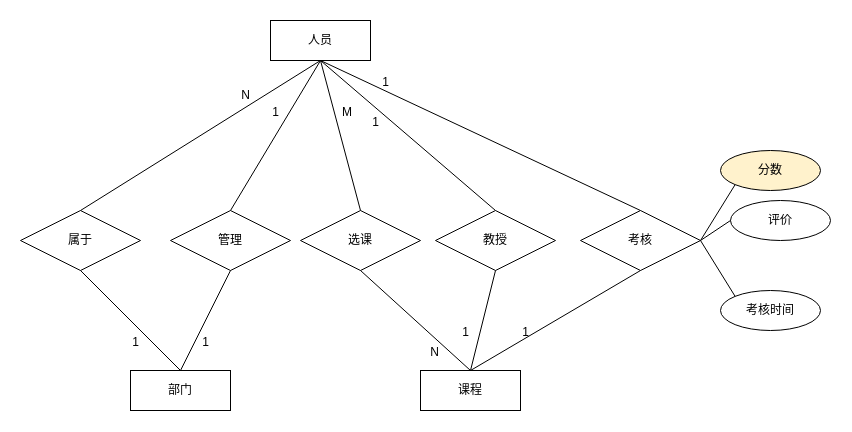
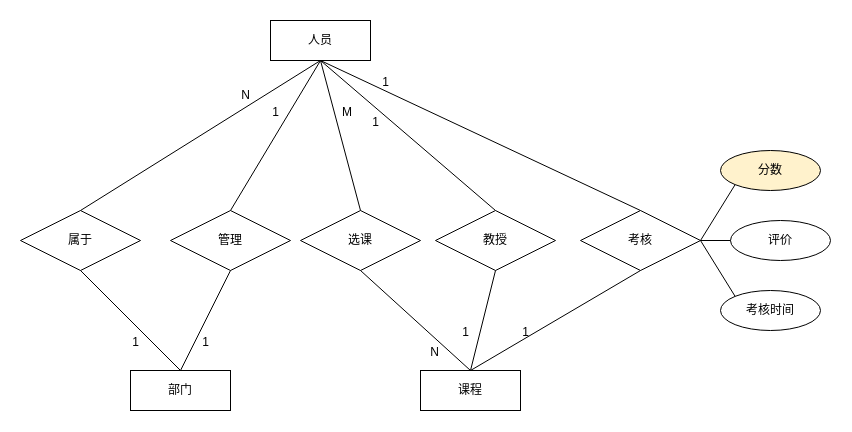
(781, 221) -> (781, 241)
